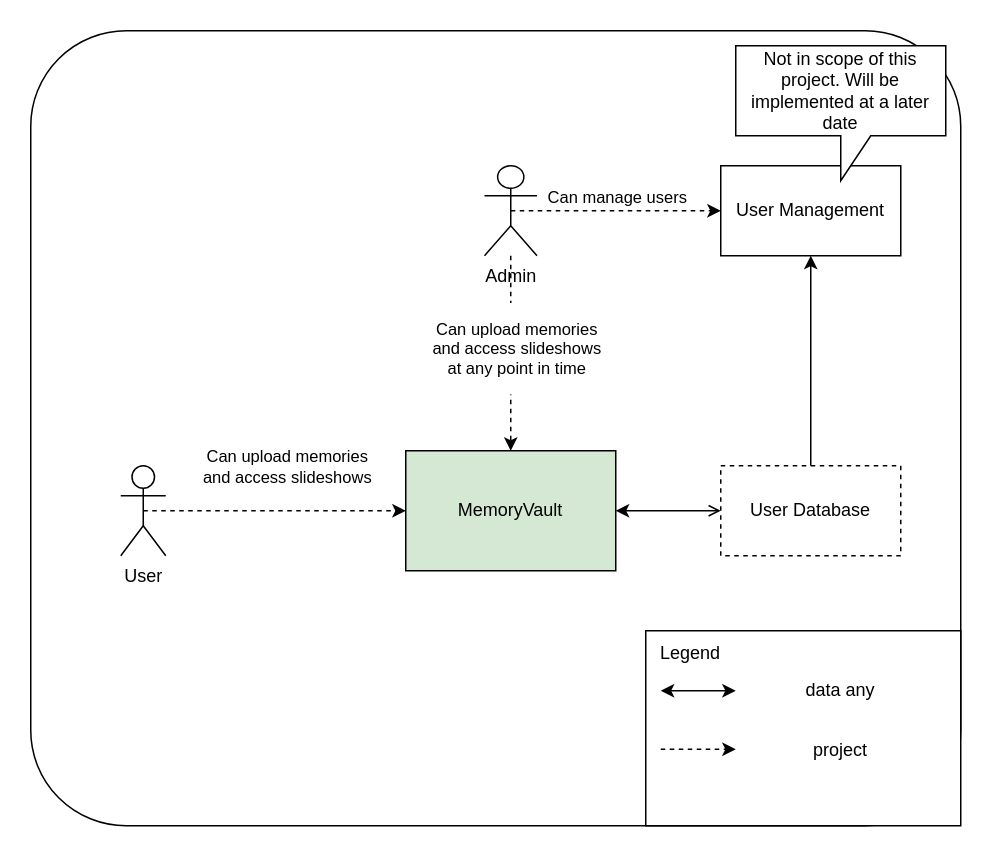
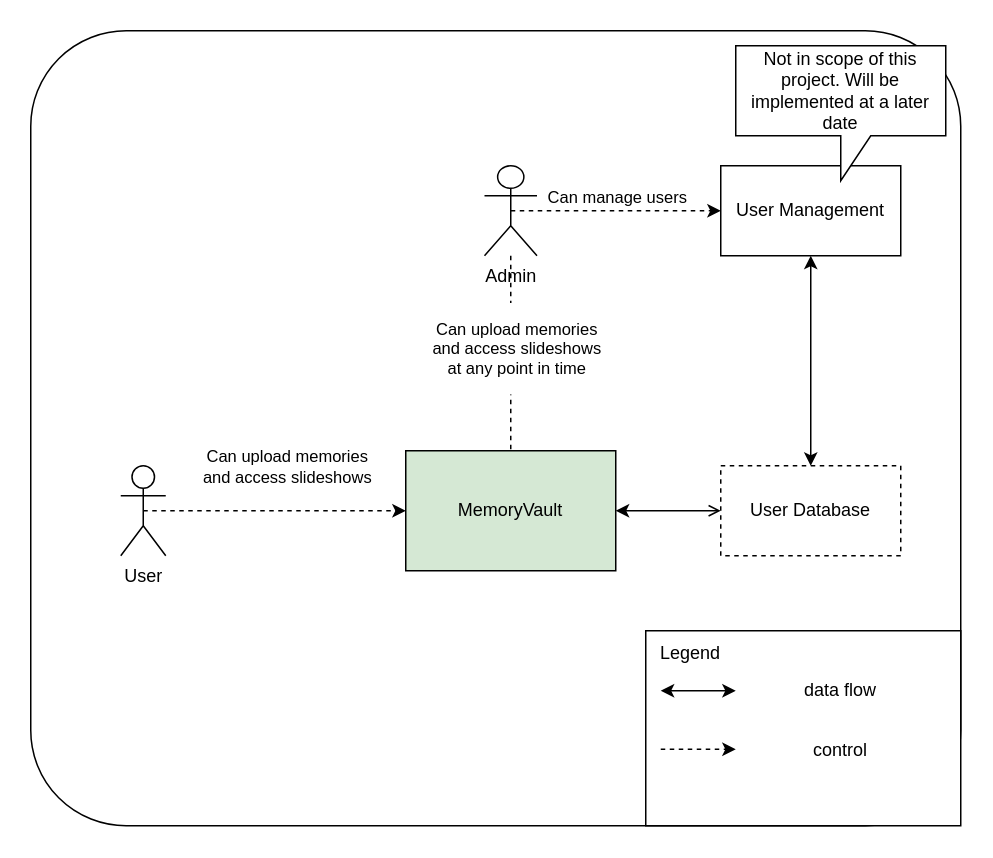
(511, 439) -> (511, 444)
(811, 458) -> (811, 454)
(841, 691) -> (841, 691)
(841, 751) -> (841, 751)
